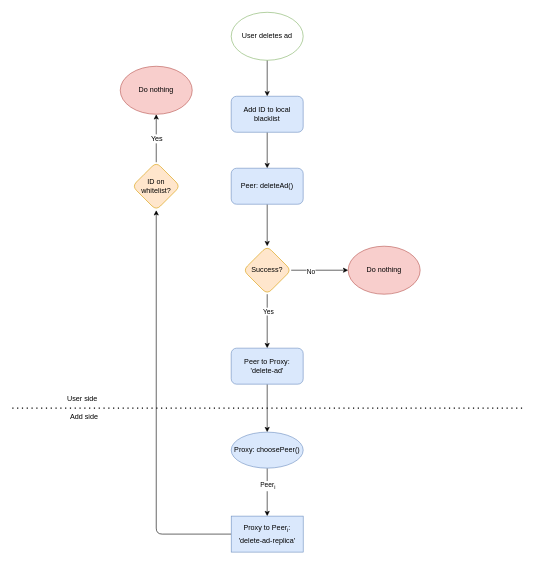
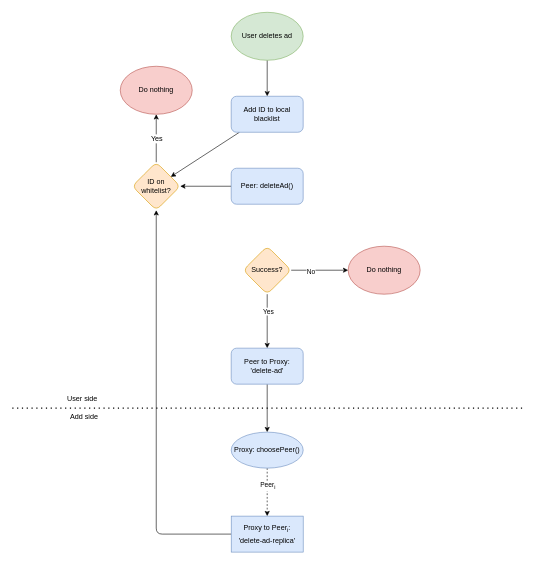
(267, 36) -> (267, 36)
(267, 162) -> (207, 154)
(267, 240) -> (185, 186)
(267, 501) -> (267, 501)
